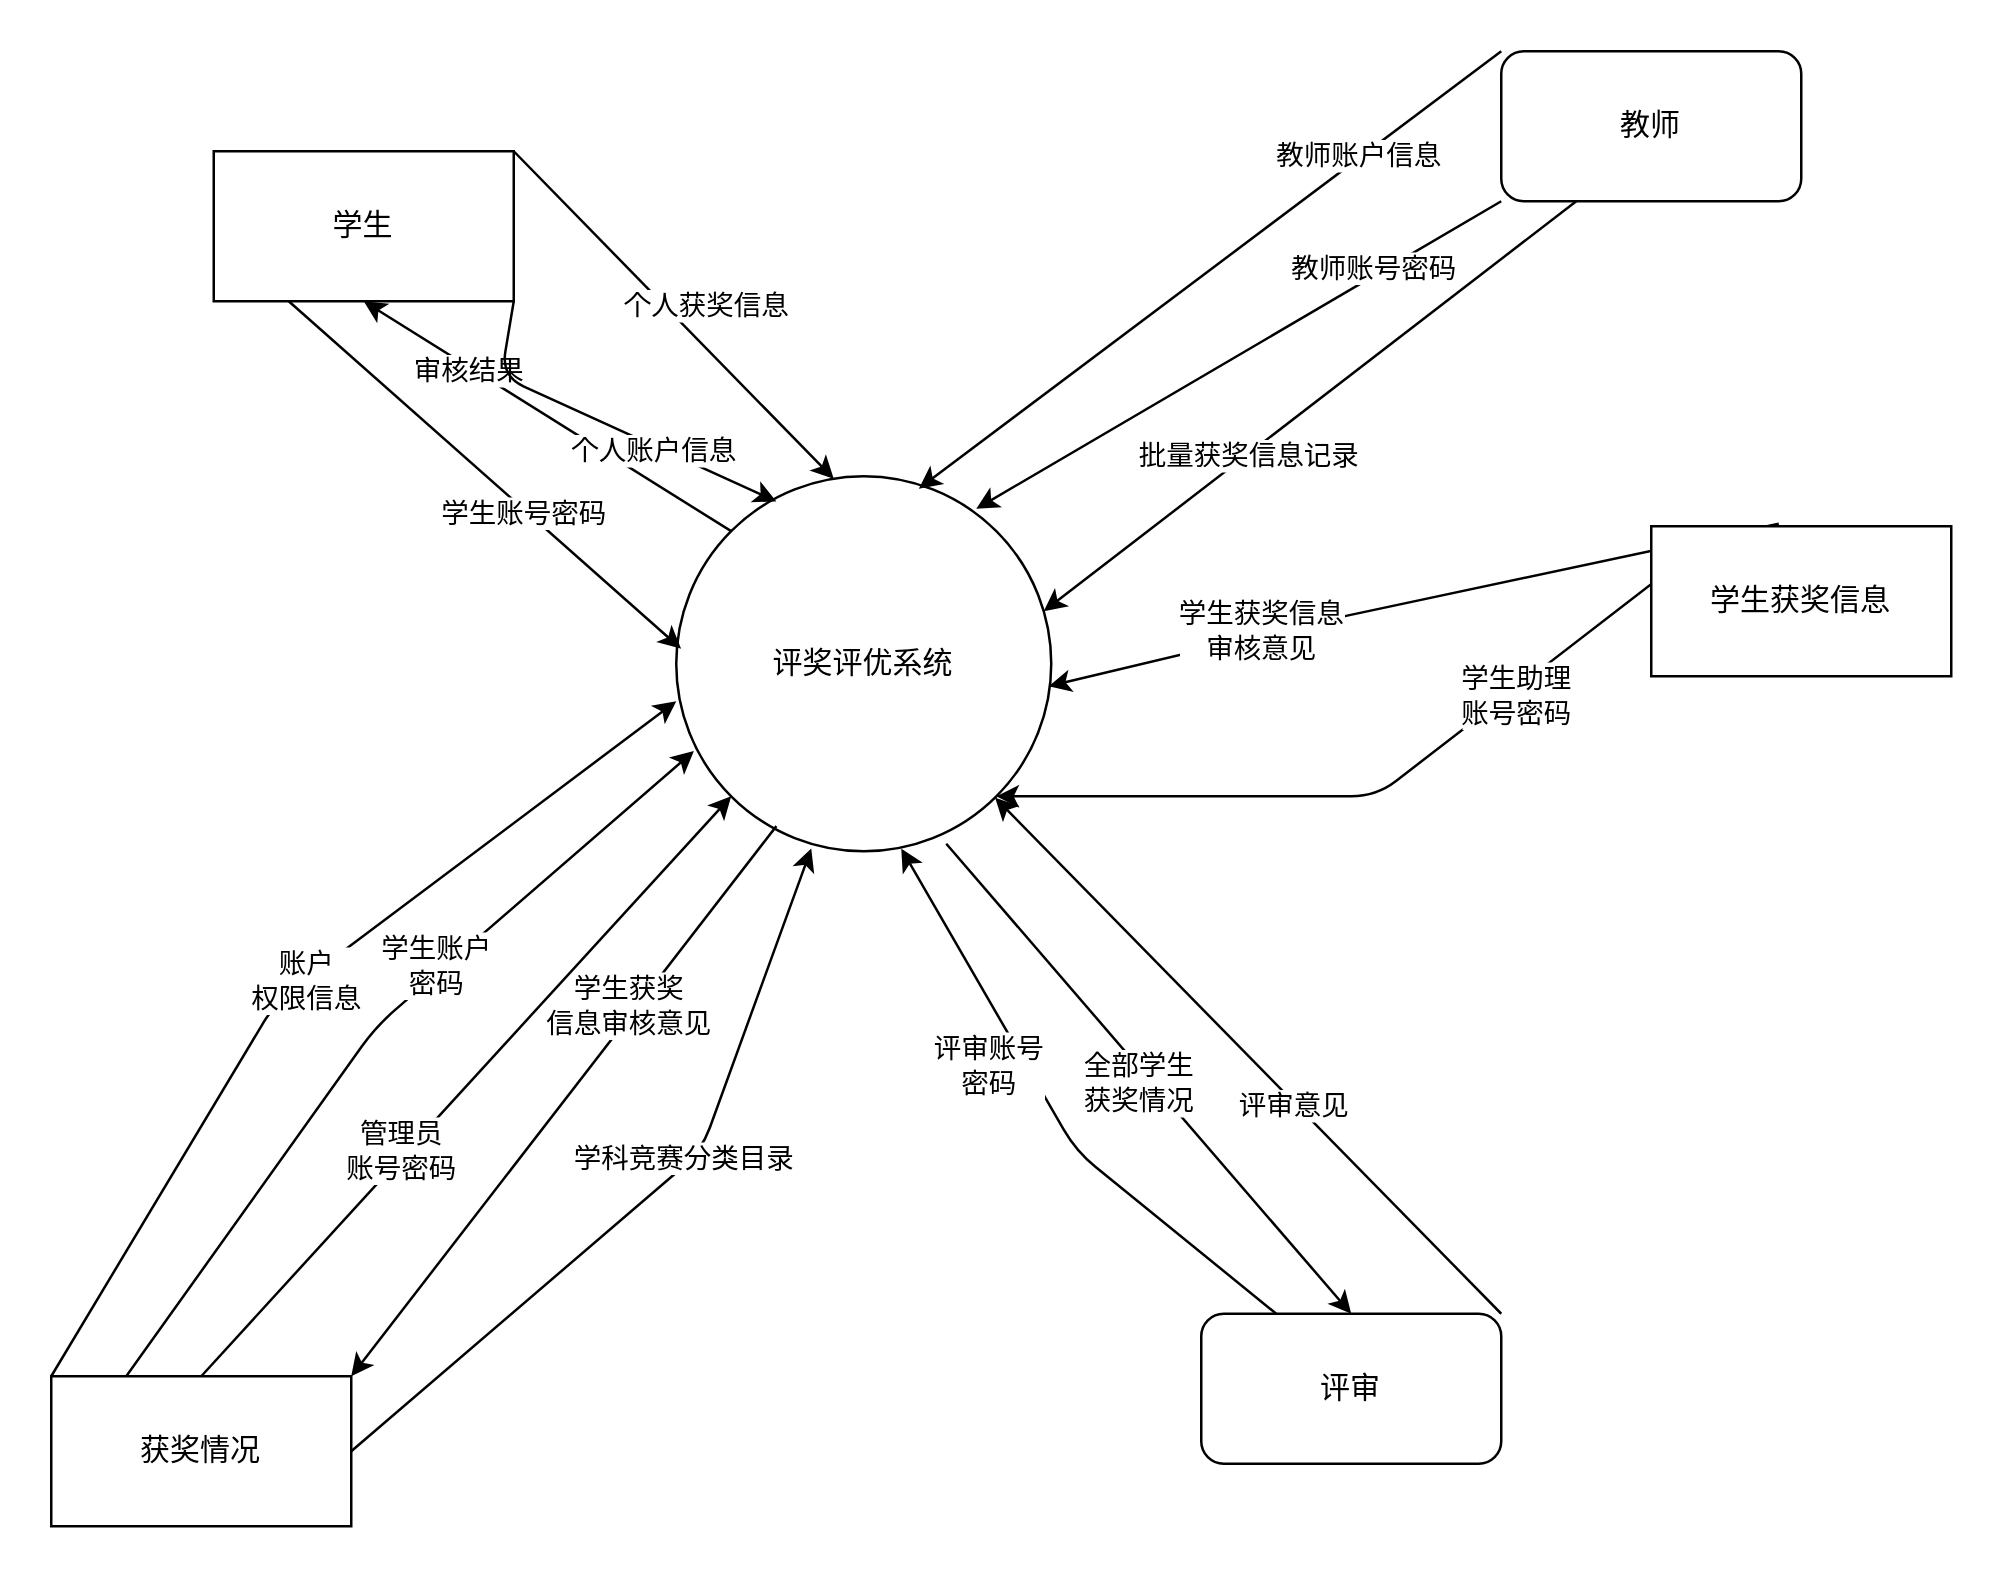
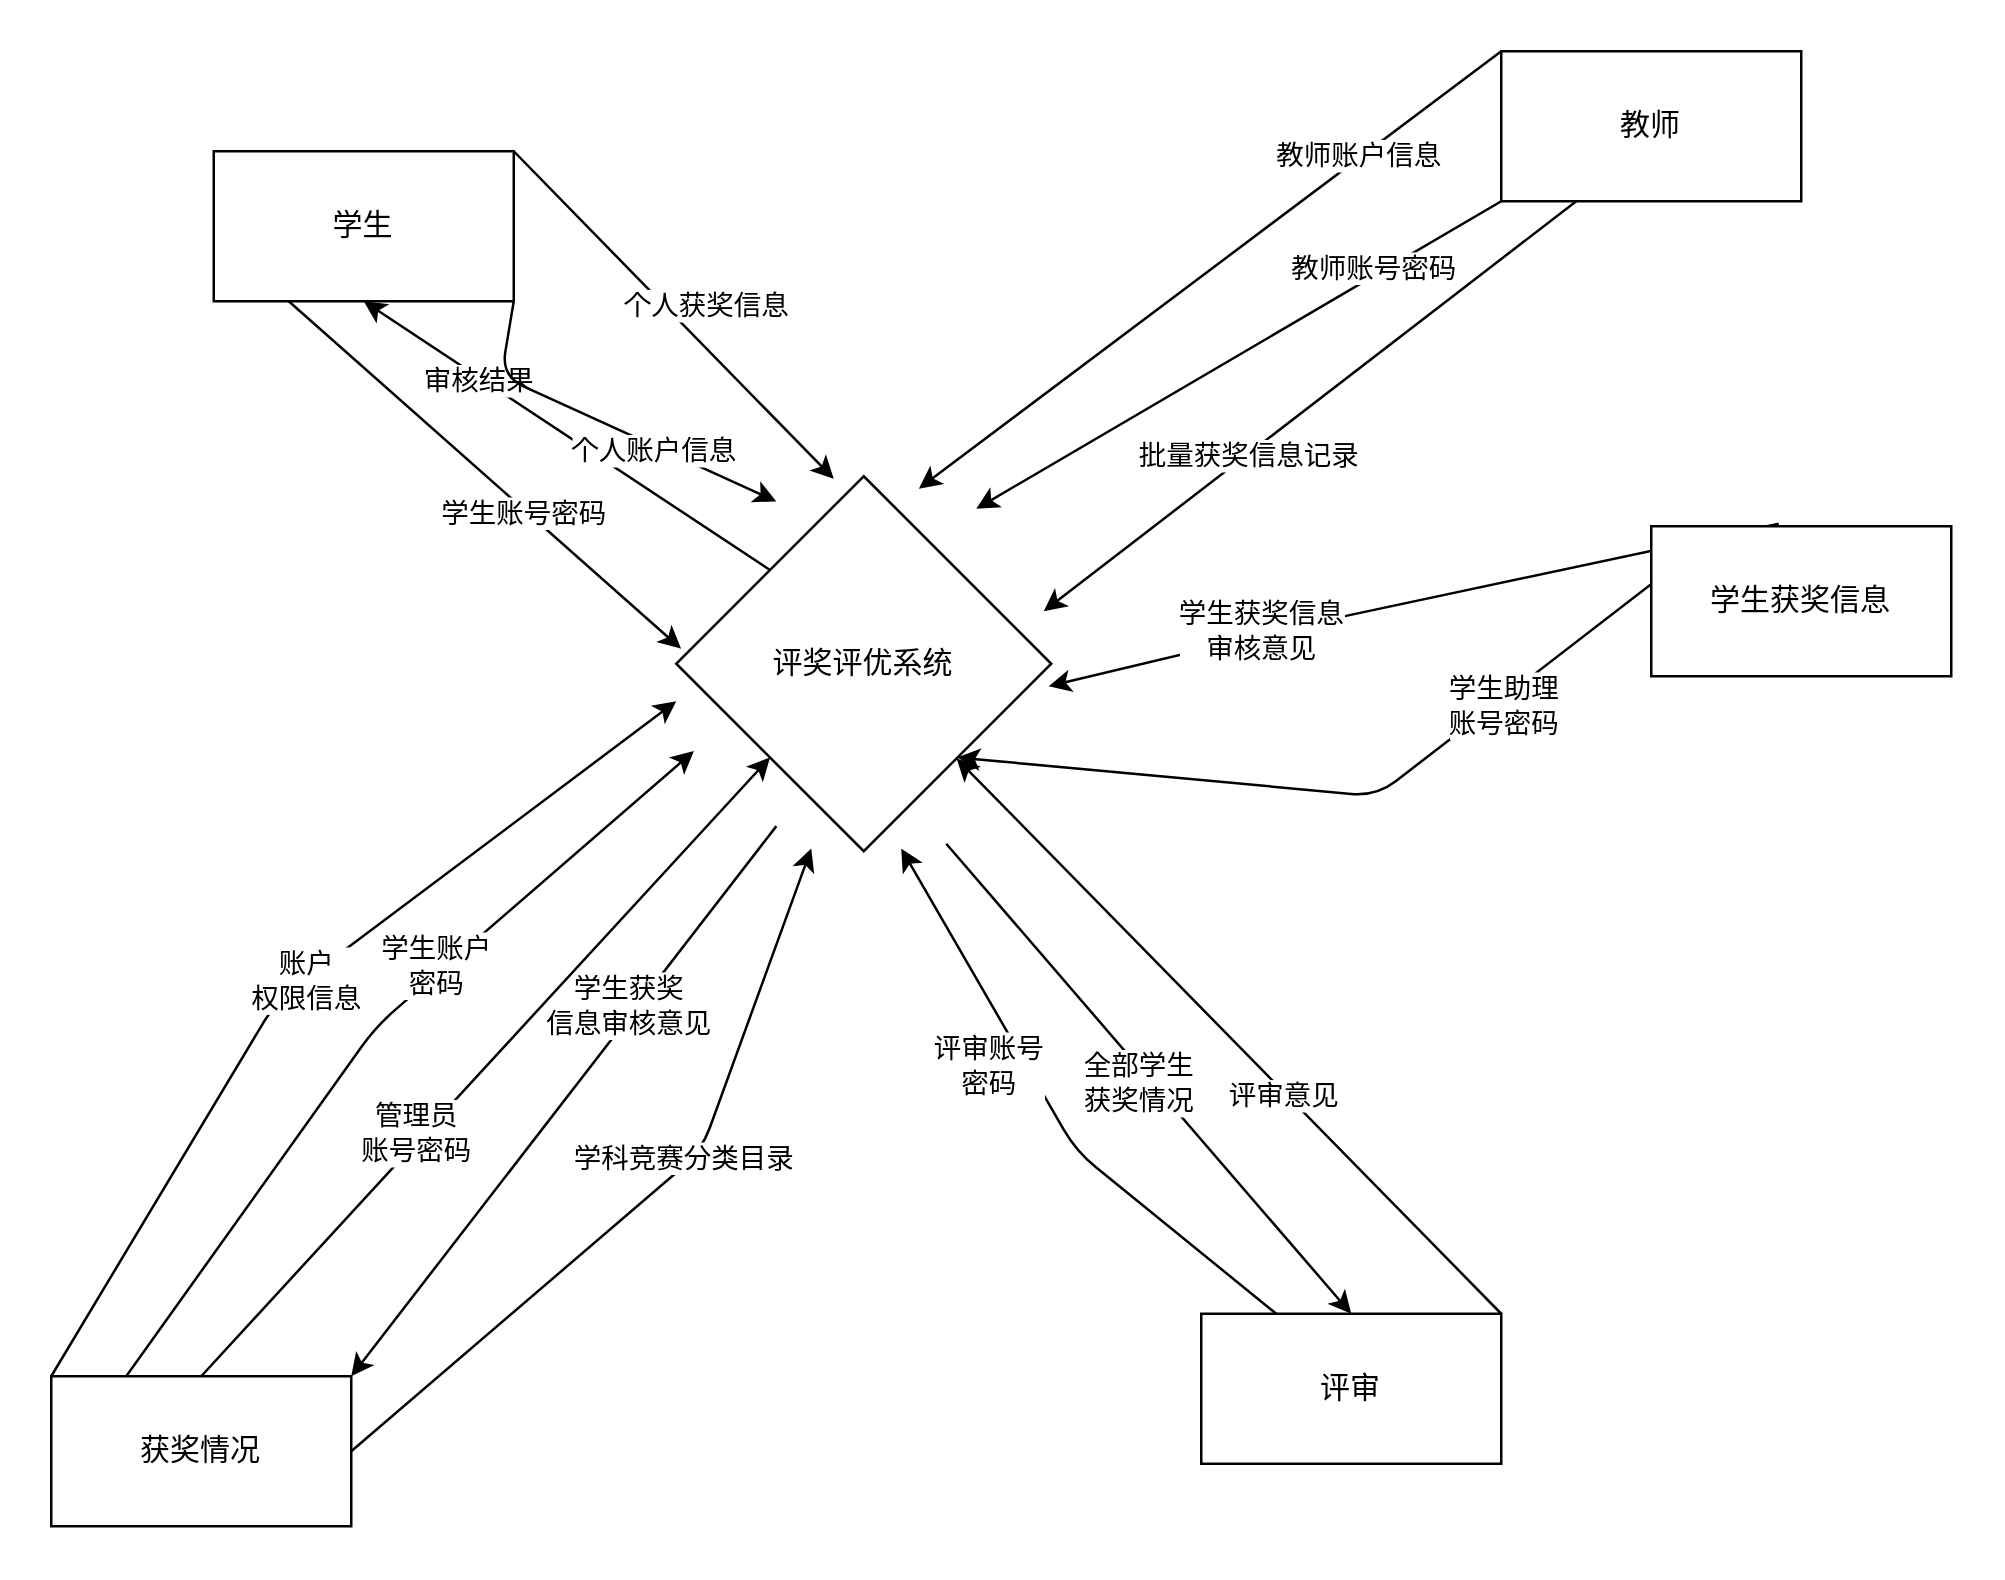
(1651, 126) -> (1651, 126)
(864, 664) -> (864, 664)
(1351, 1389) -> (1351, 1389)
